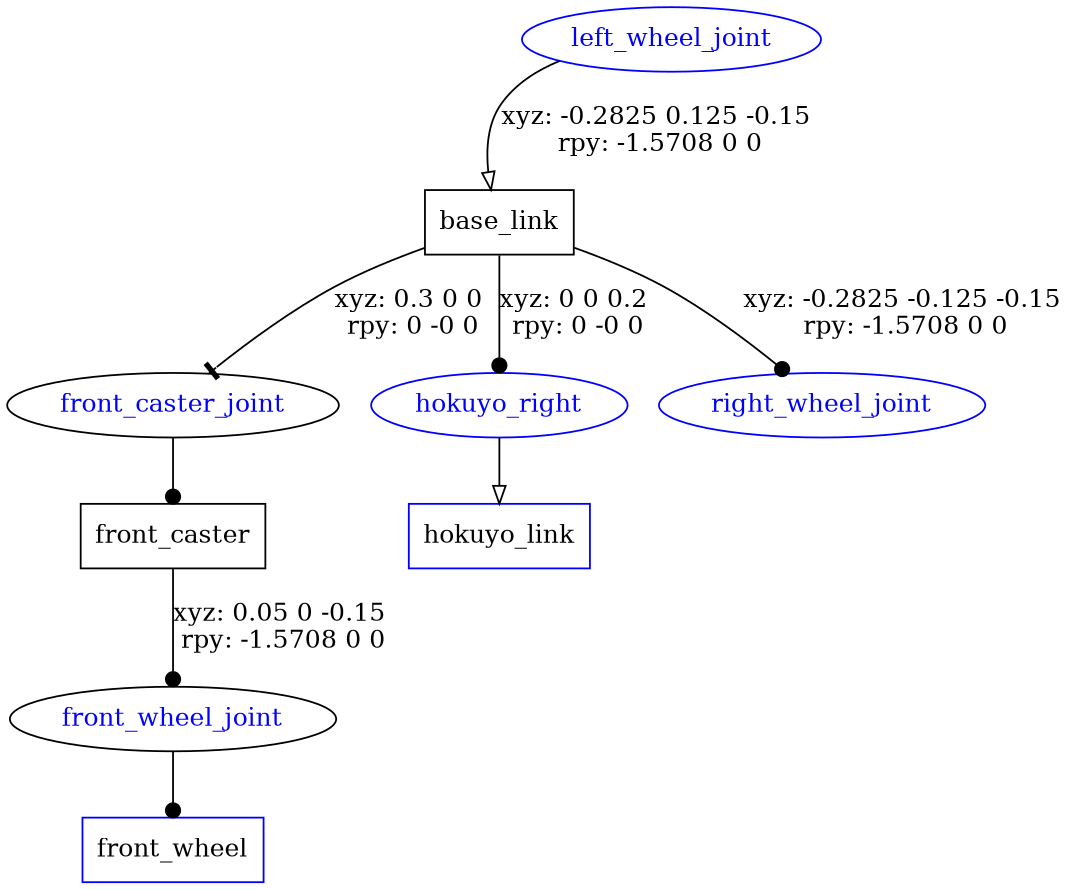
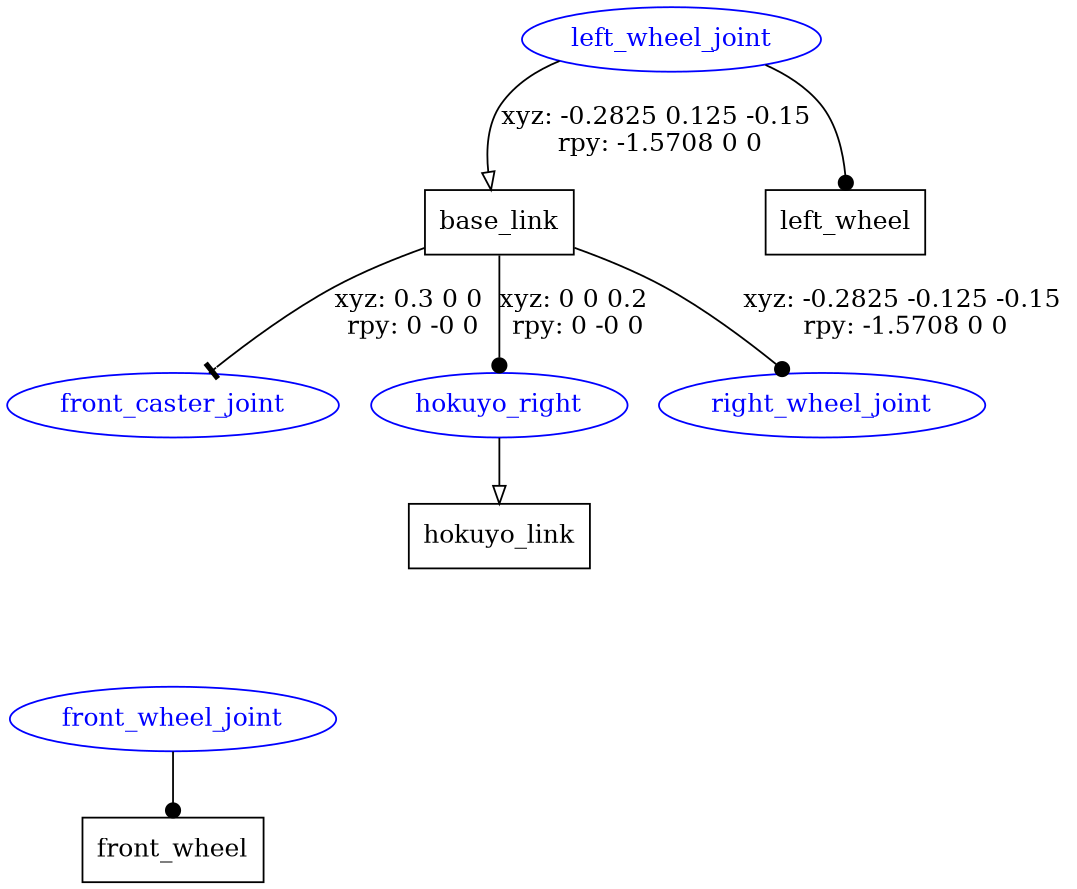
none -> (845, 222)
(173, 405) -> (173, 405)
(173, 536) -> none
(499, 536) -> (499, 536)
(173, 719) -> (173, 719)
(173, 850) -> (173, 850)
